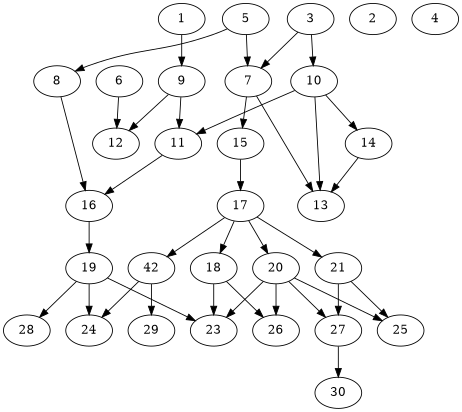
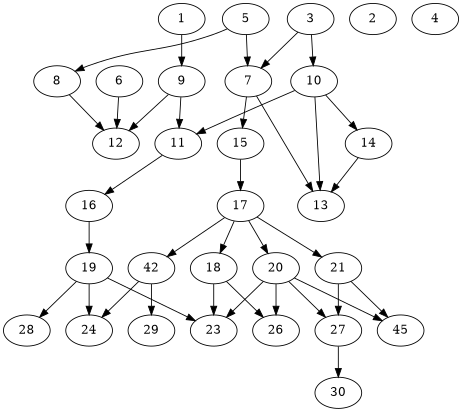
(72, 139) -> (84, 109)
(401, 331) -> (401, 331)
